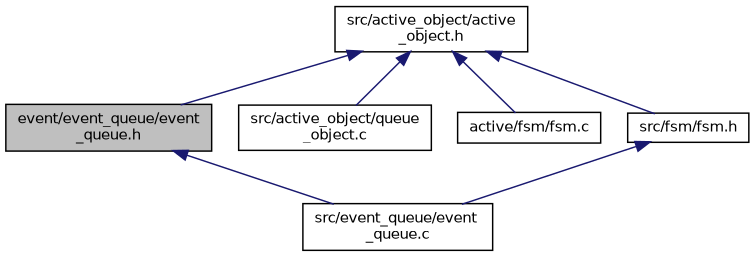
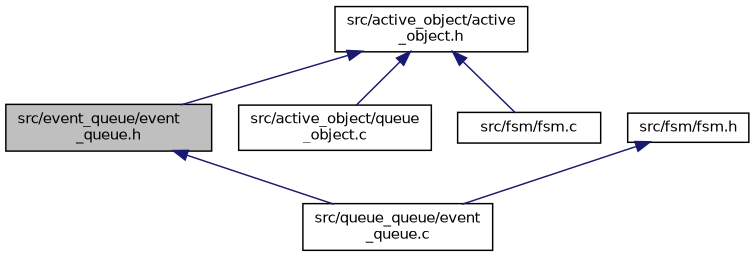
(578, 85) -> none
(109, 128) -> (109, 128)
(529, 128) -> (529, 128)
(398, 227) -> (398, 227)
